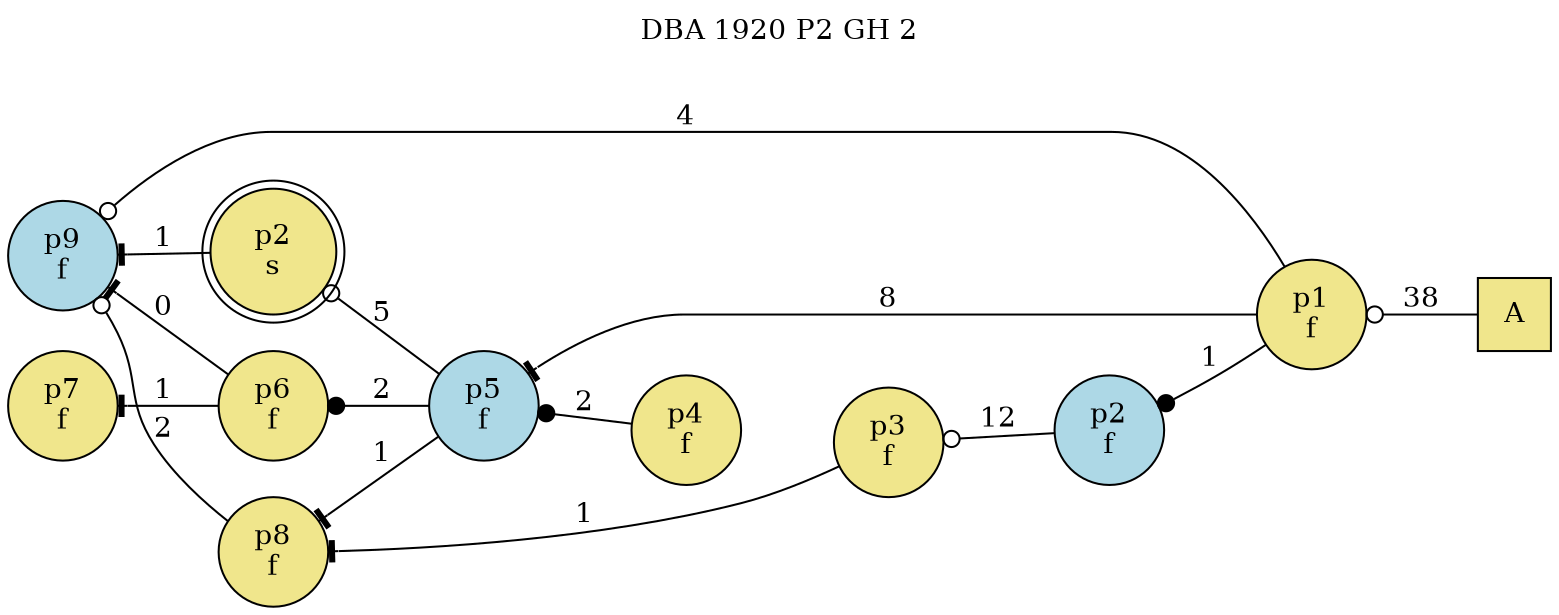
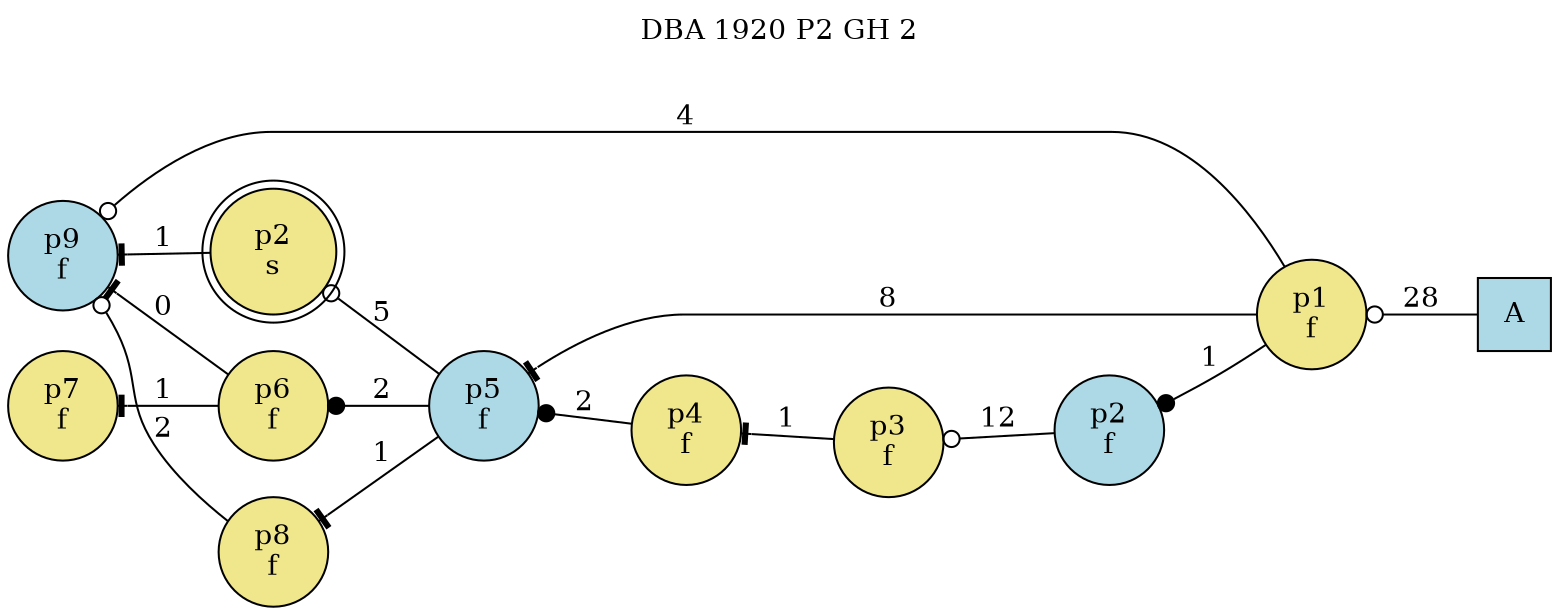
(1422, 299) -> (1422, 299)
(1514, 315) -> (1514, 315)
(593, 531) -> (793, 437)
